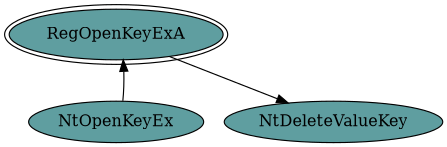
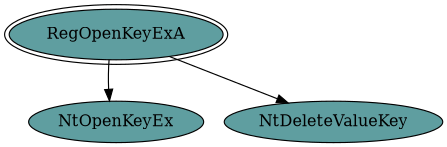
(124, 86) -> (108, 74)
